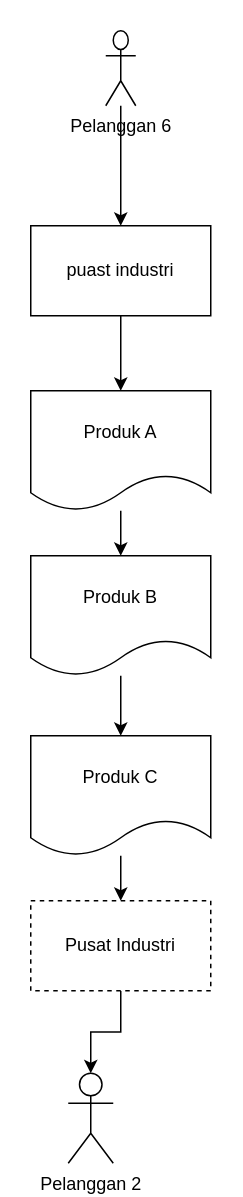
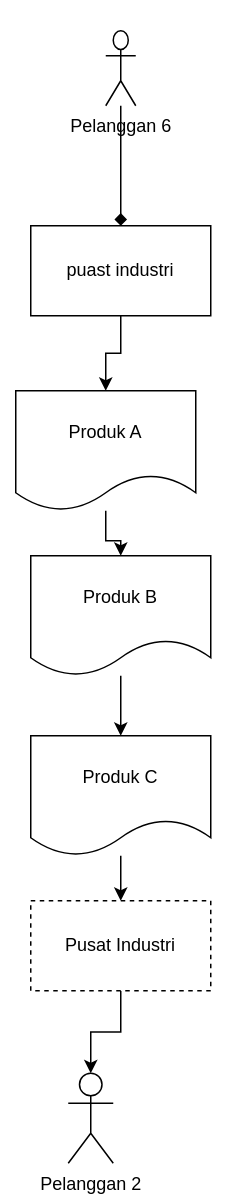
(121, 214) -> (121, 213)
(121, 451) -> (106, 451)
